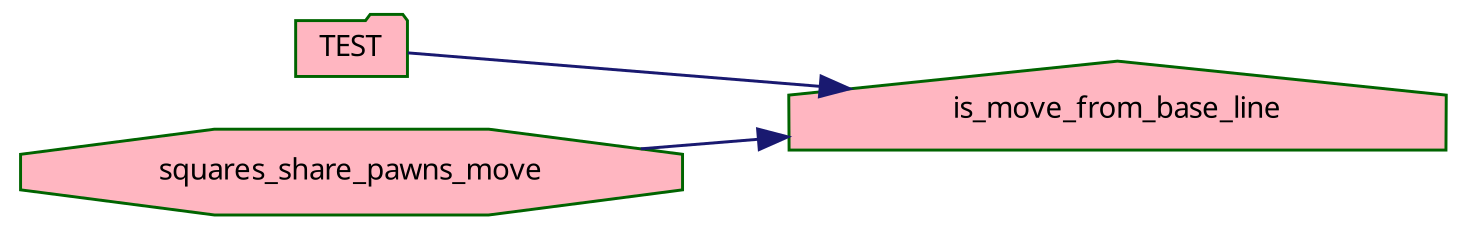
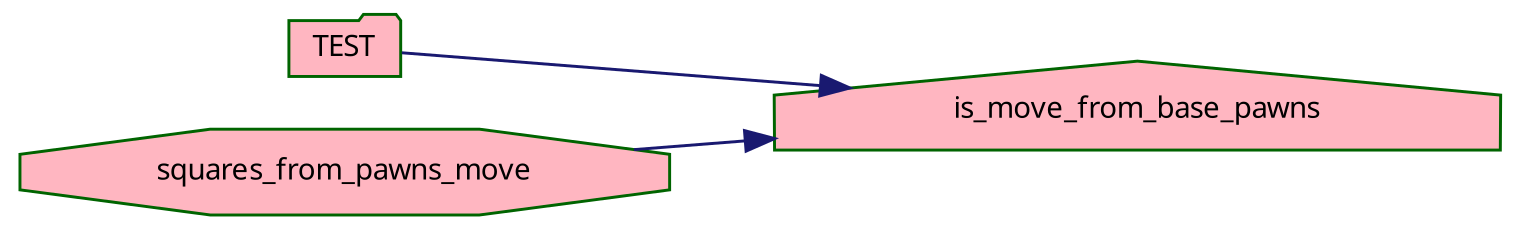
(1118, 110) -> (1137, 110)
(352, 172) -> (345, 172)
